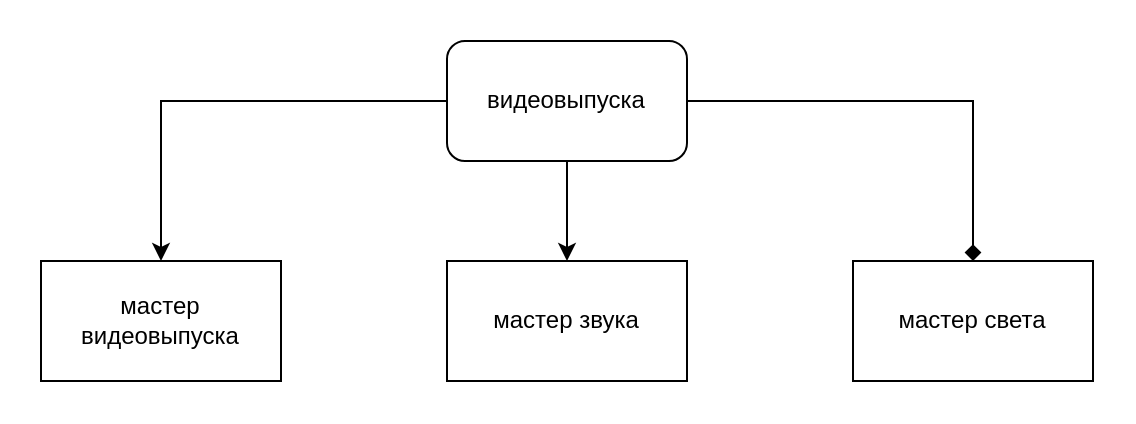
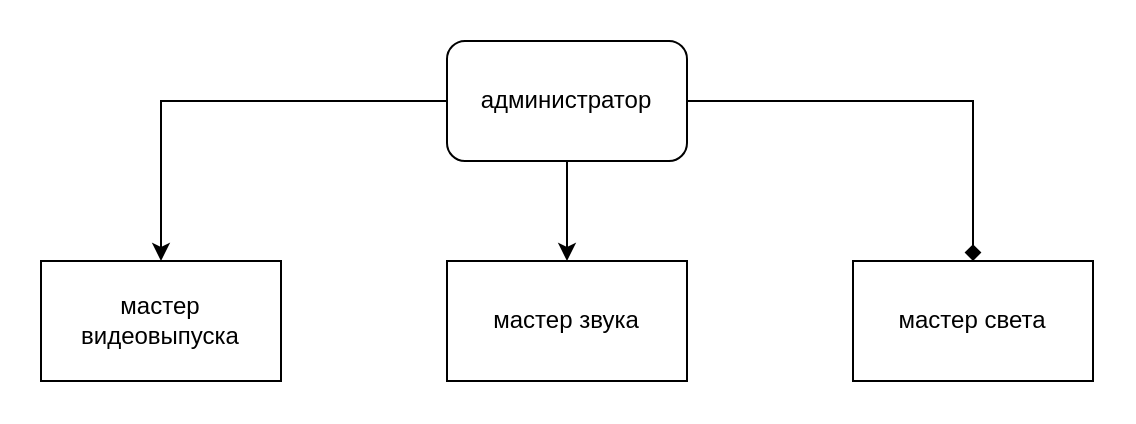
(567, 101) -> (567, 101)
